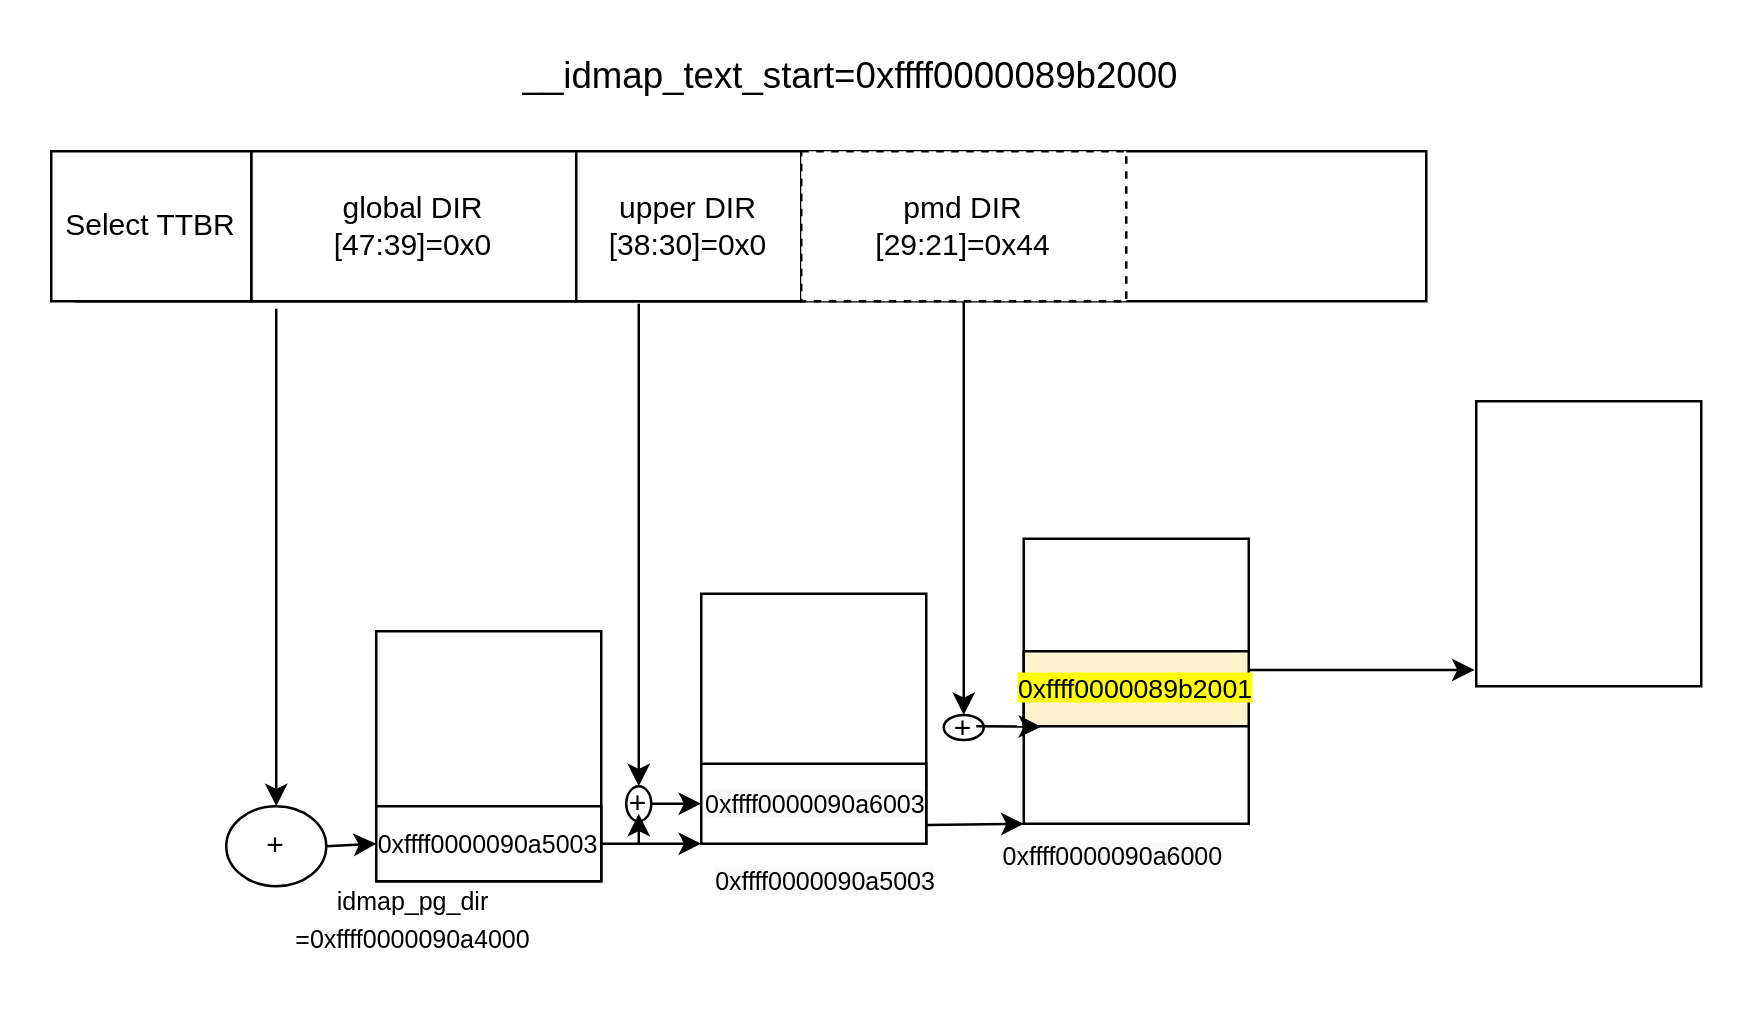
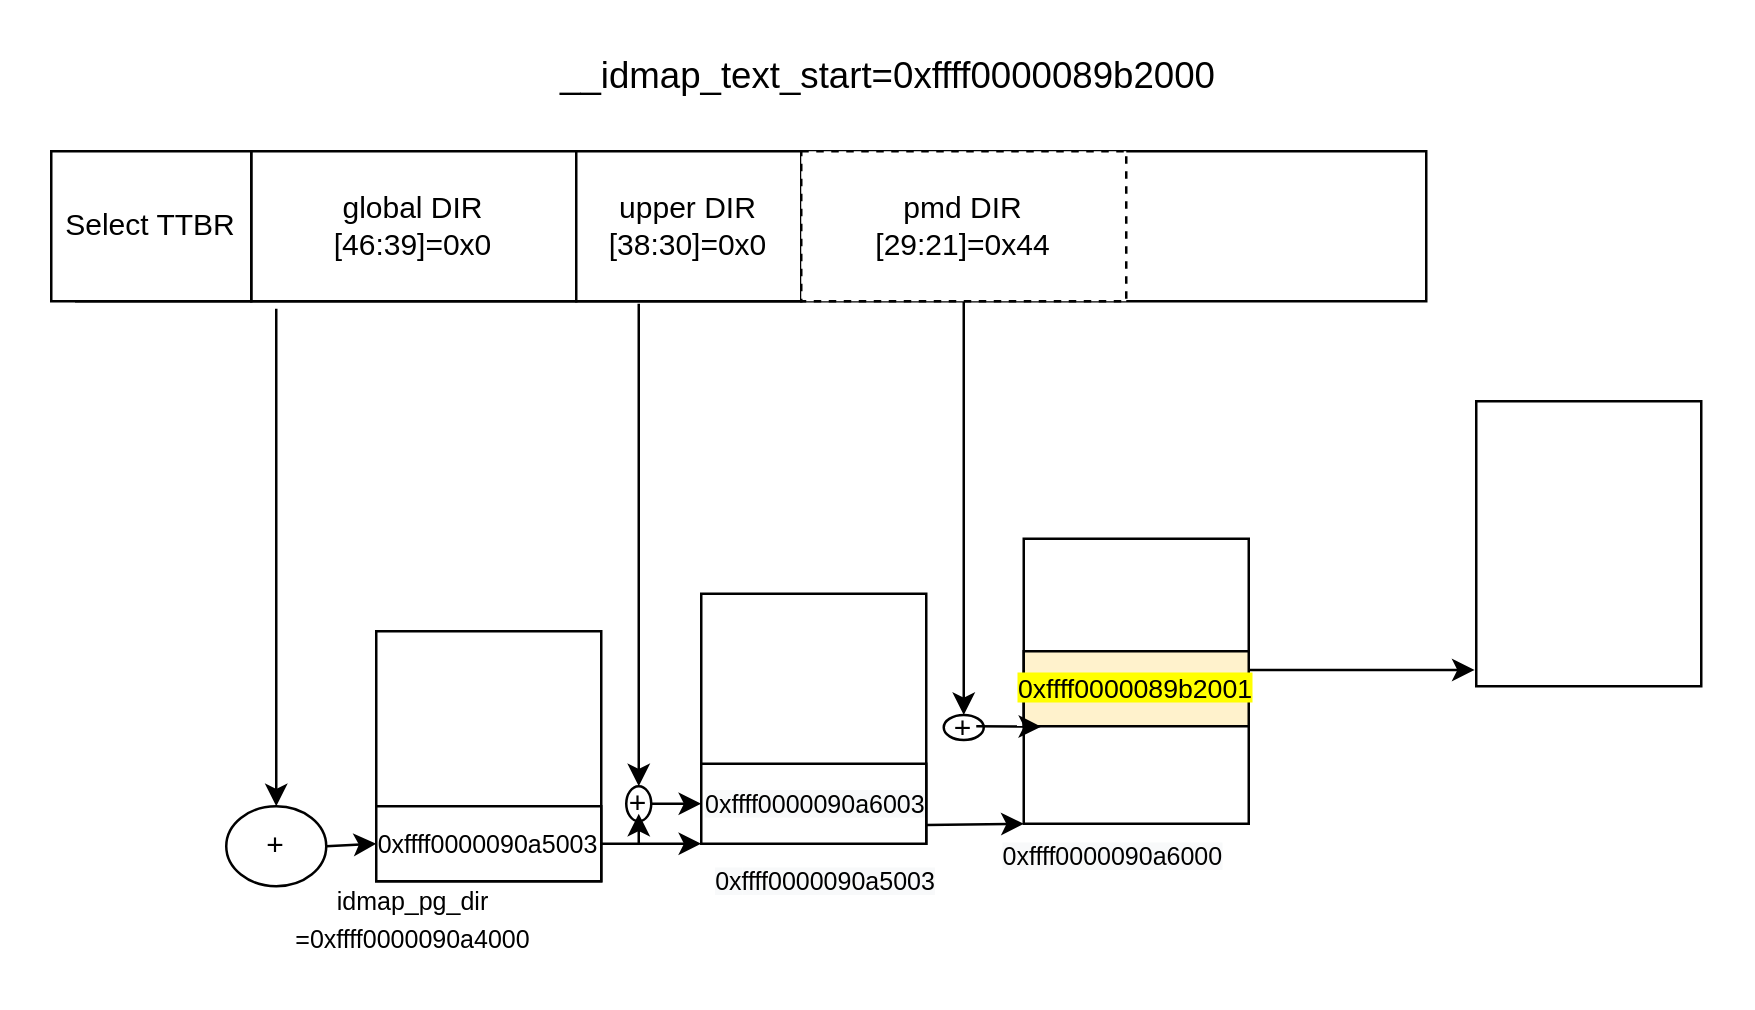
(851, 76) -> (889, 76)
(414, 226) -> (414, 226)
